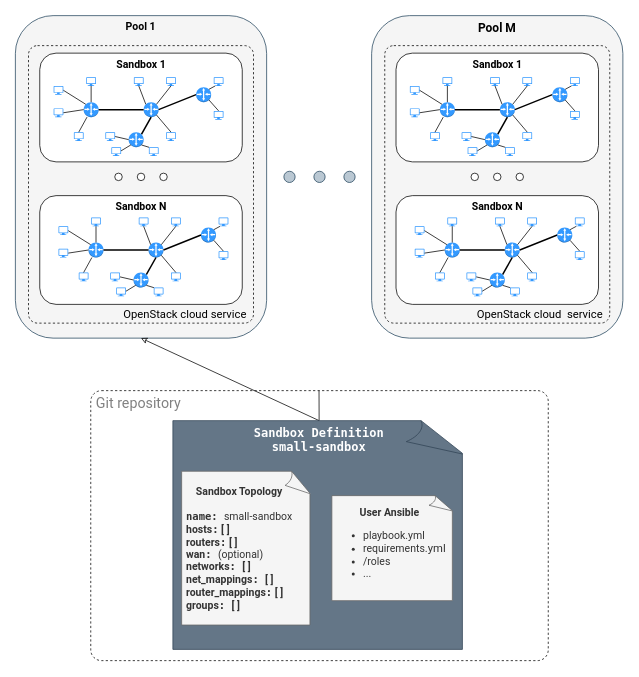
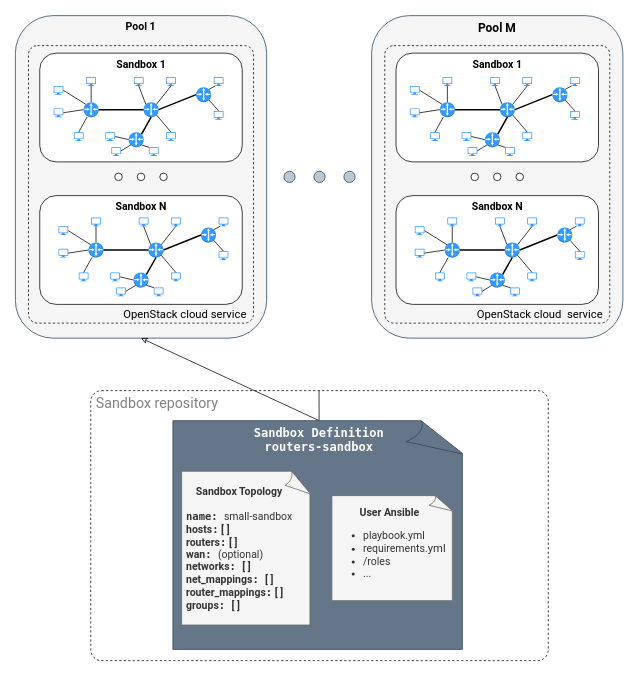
(143, 404) -> (161, 404)
(319, 438) -> (319, 438)
